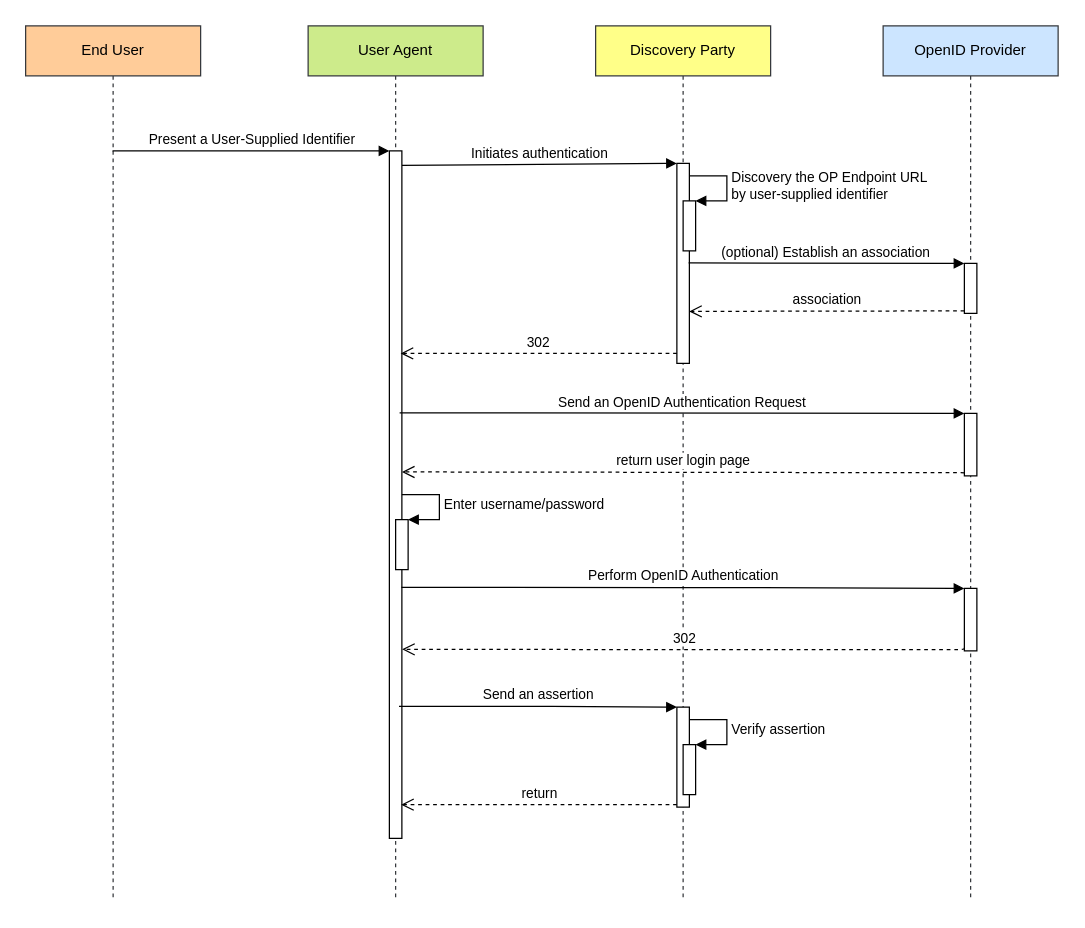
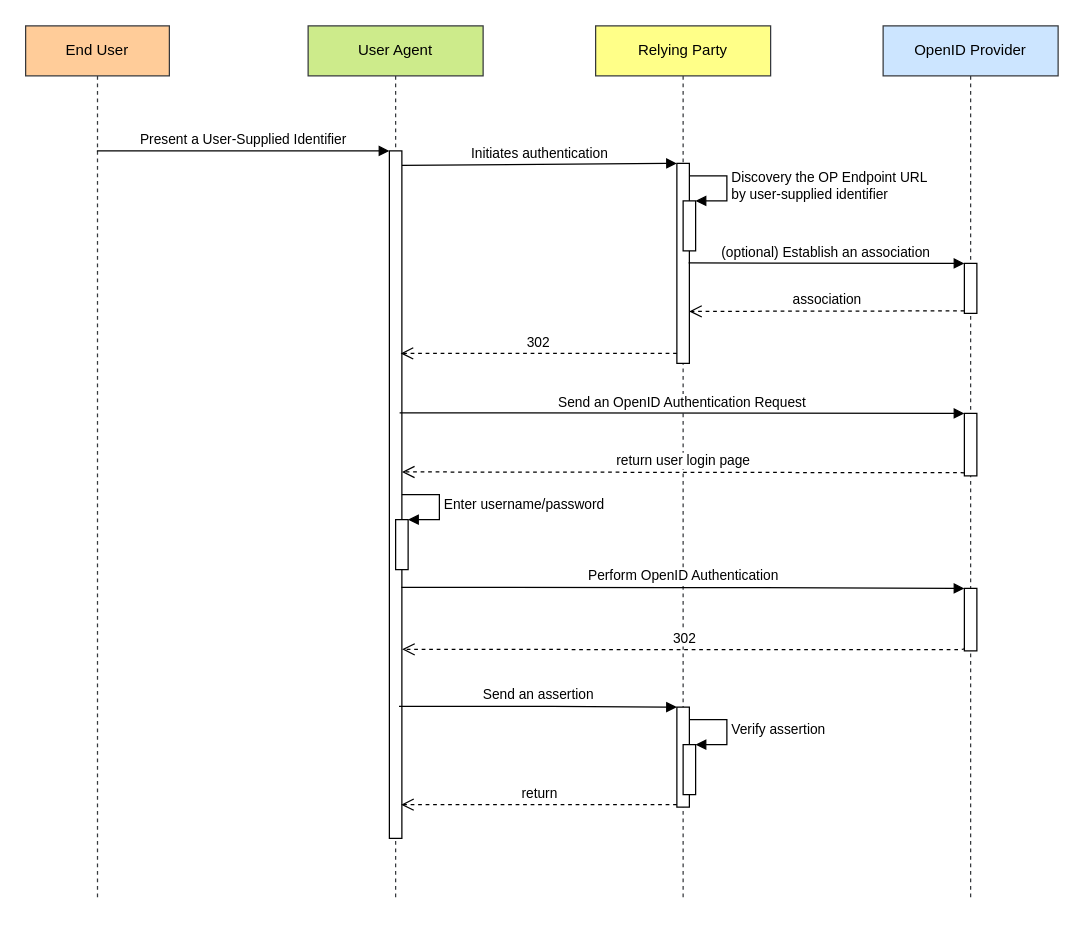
(683, 51) -> (683, 51)
(113, 463) -> (98, 463)
